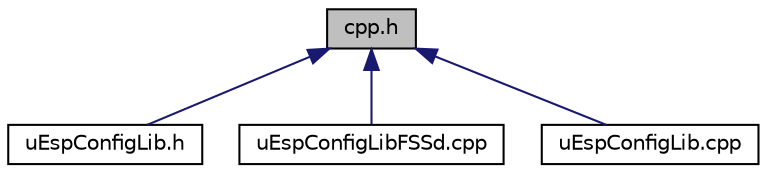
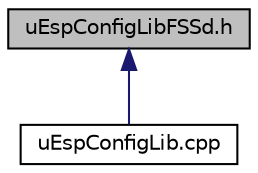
(371, 29) -> (129, 29)
(105, 144) -> none
(371, 144) -> none
